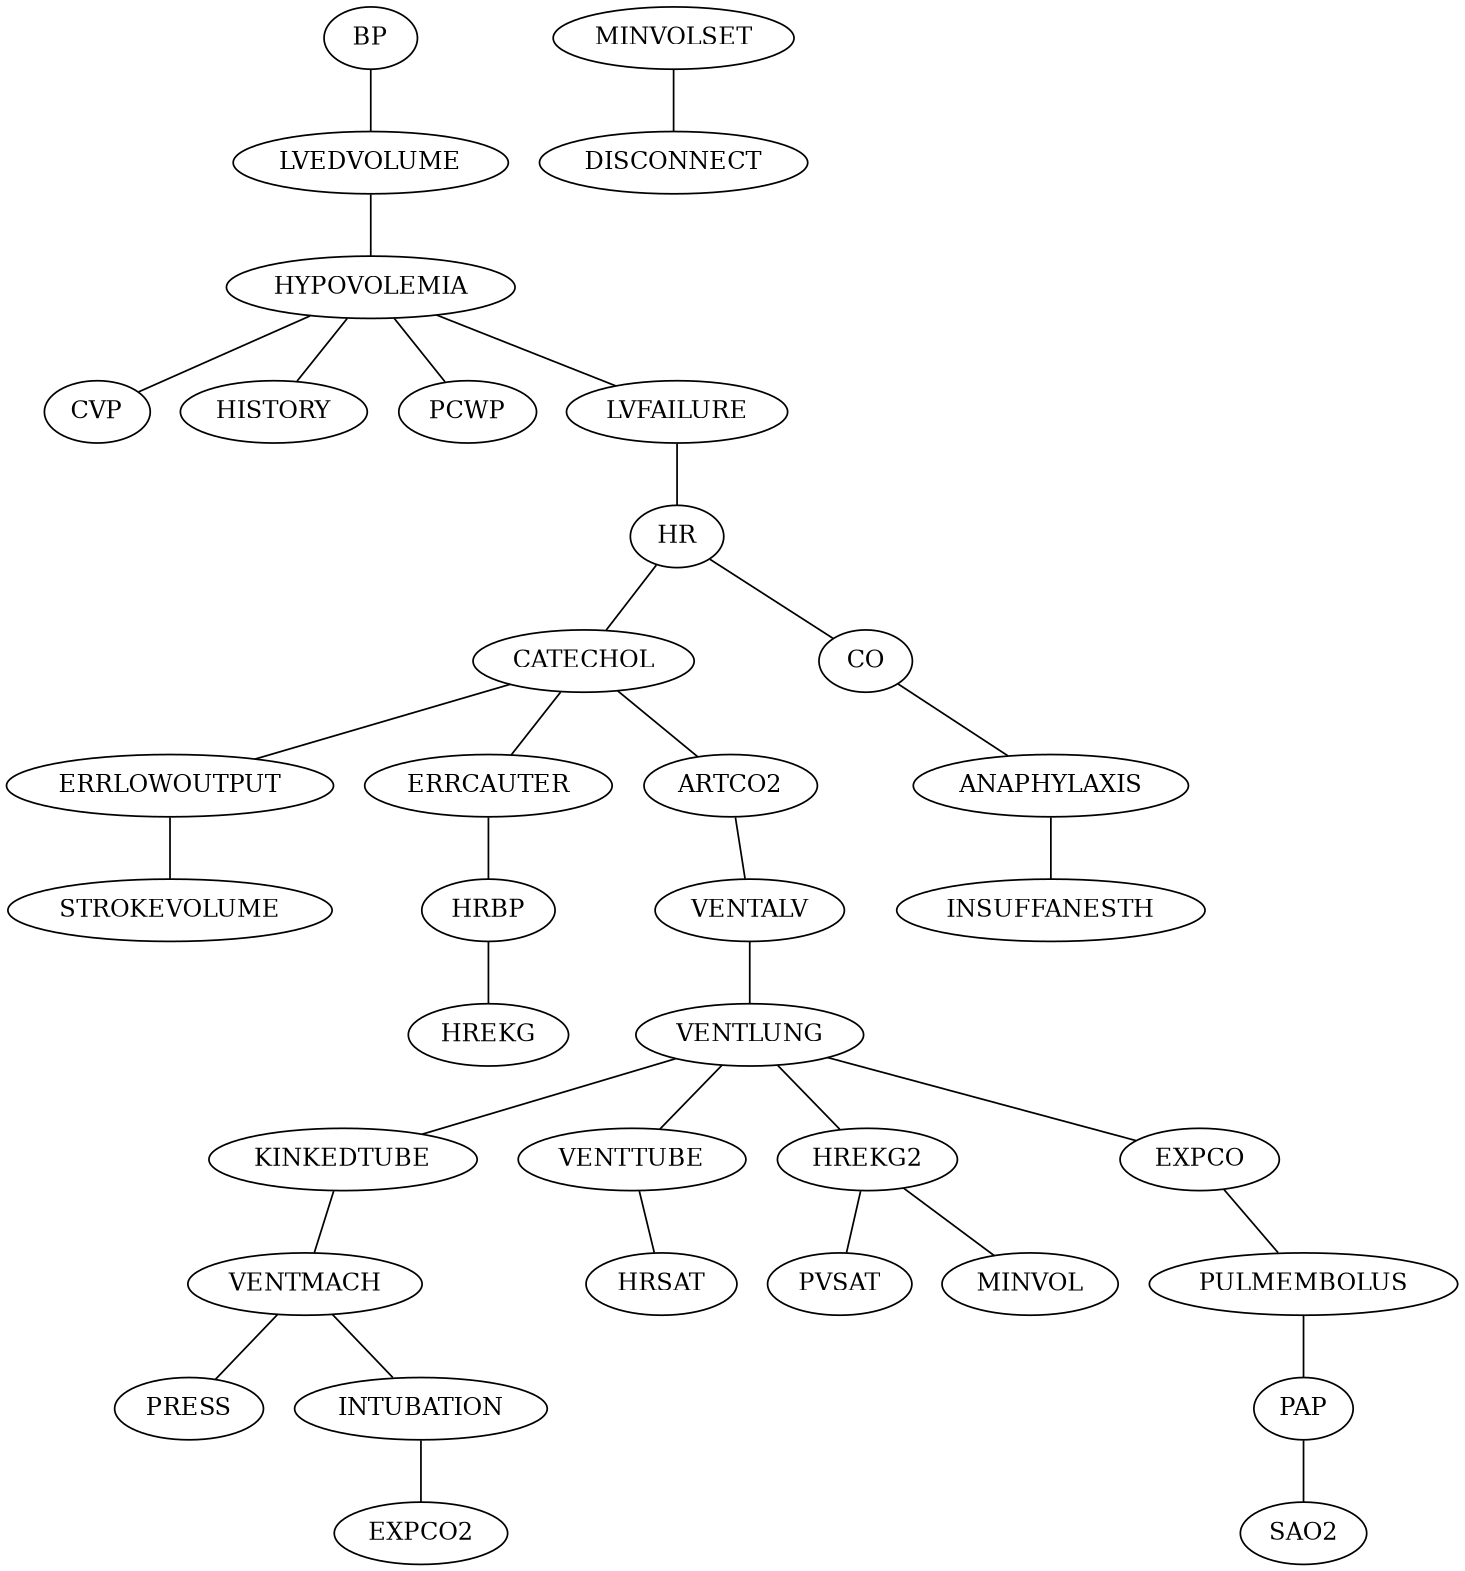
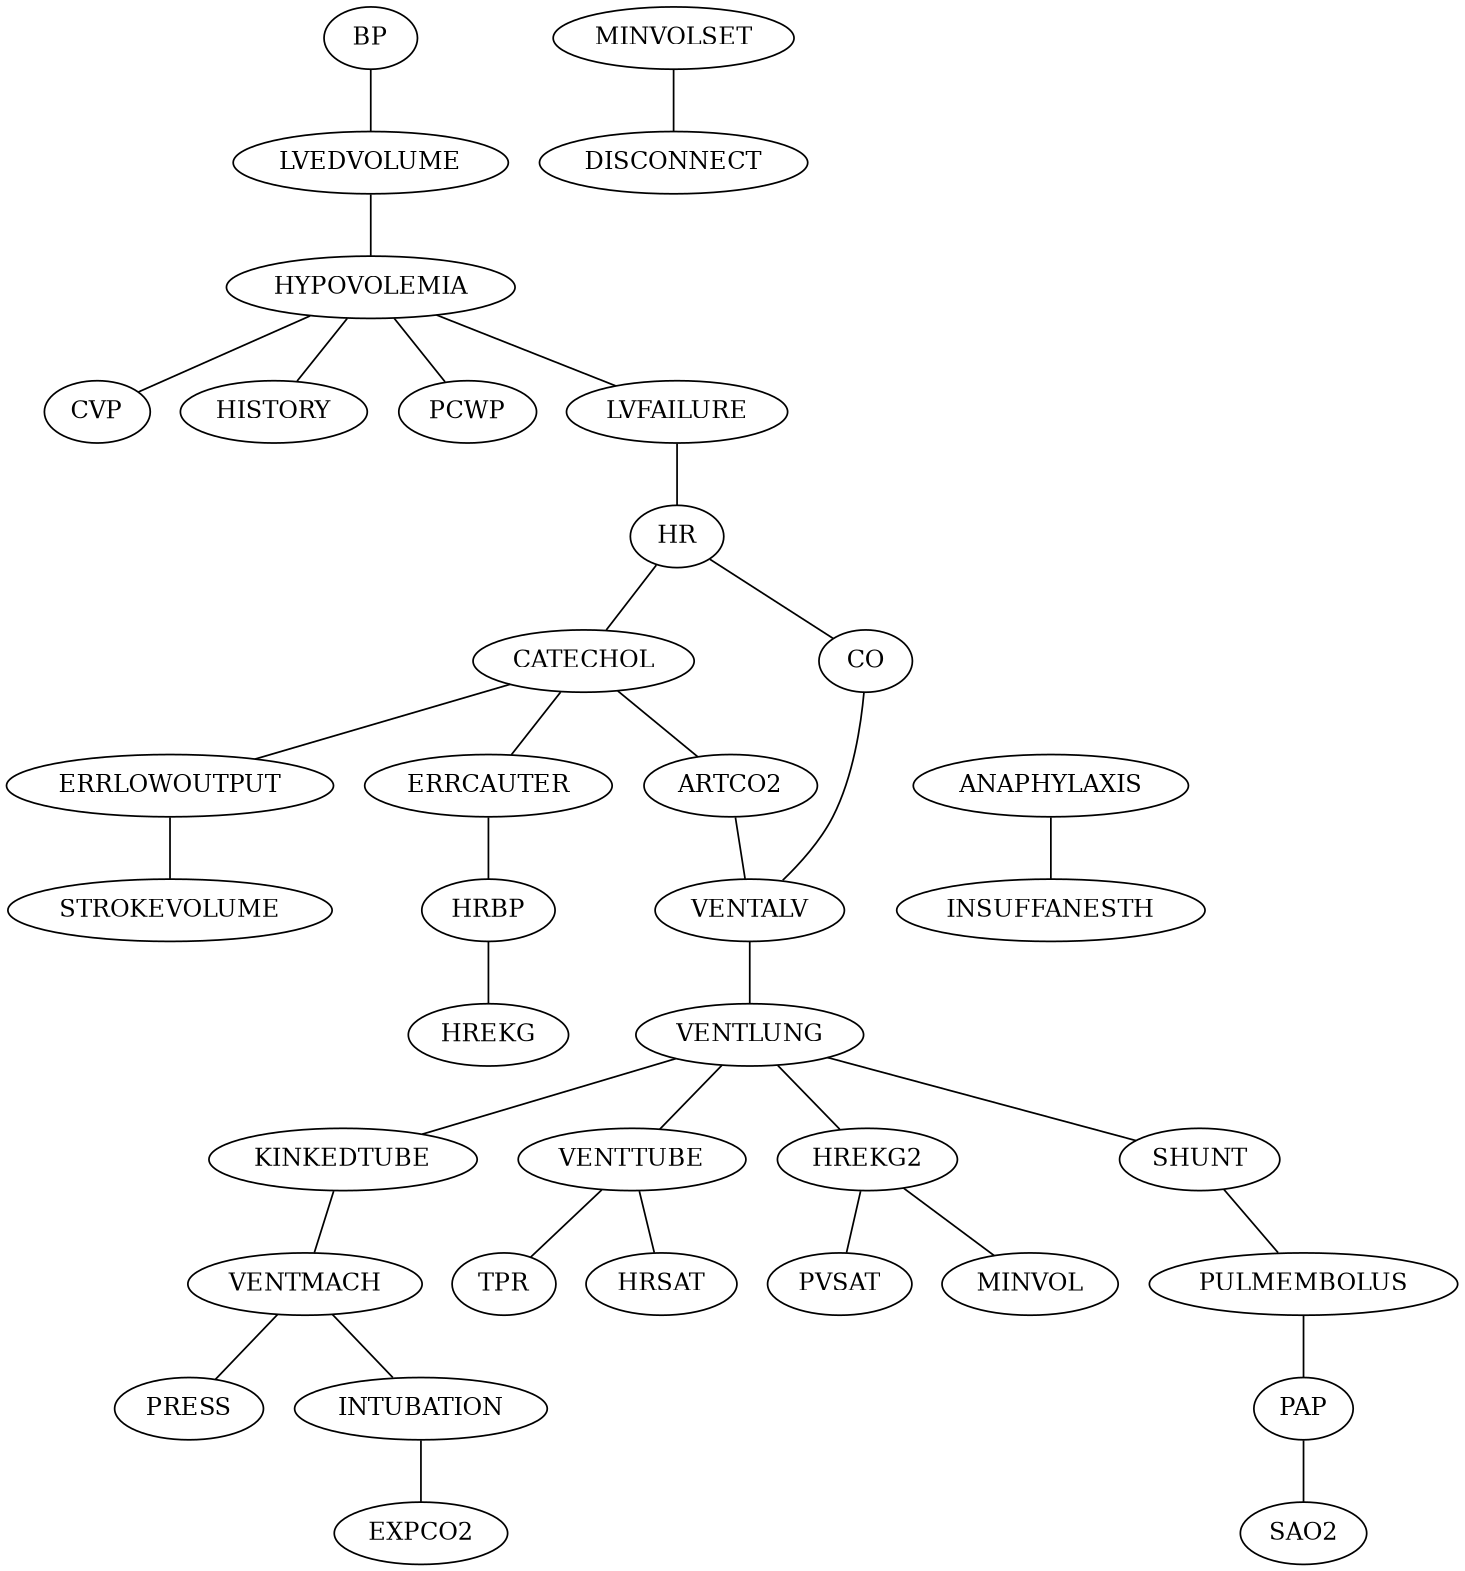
(953, 720) -> (842, 795)
(1200, 1159) -> (1200, 1159)
none -> (504, 1284)
